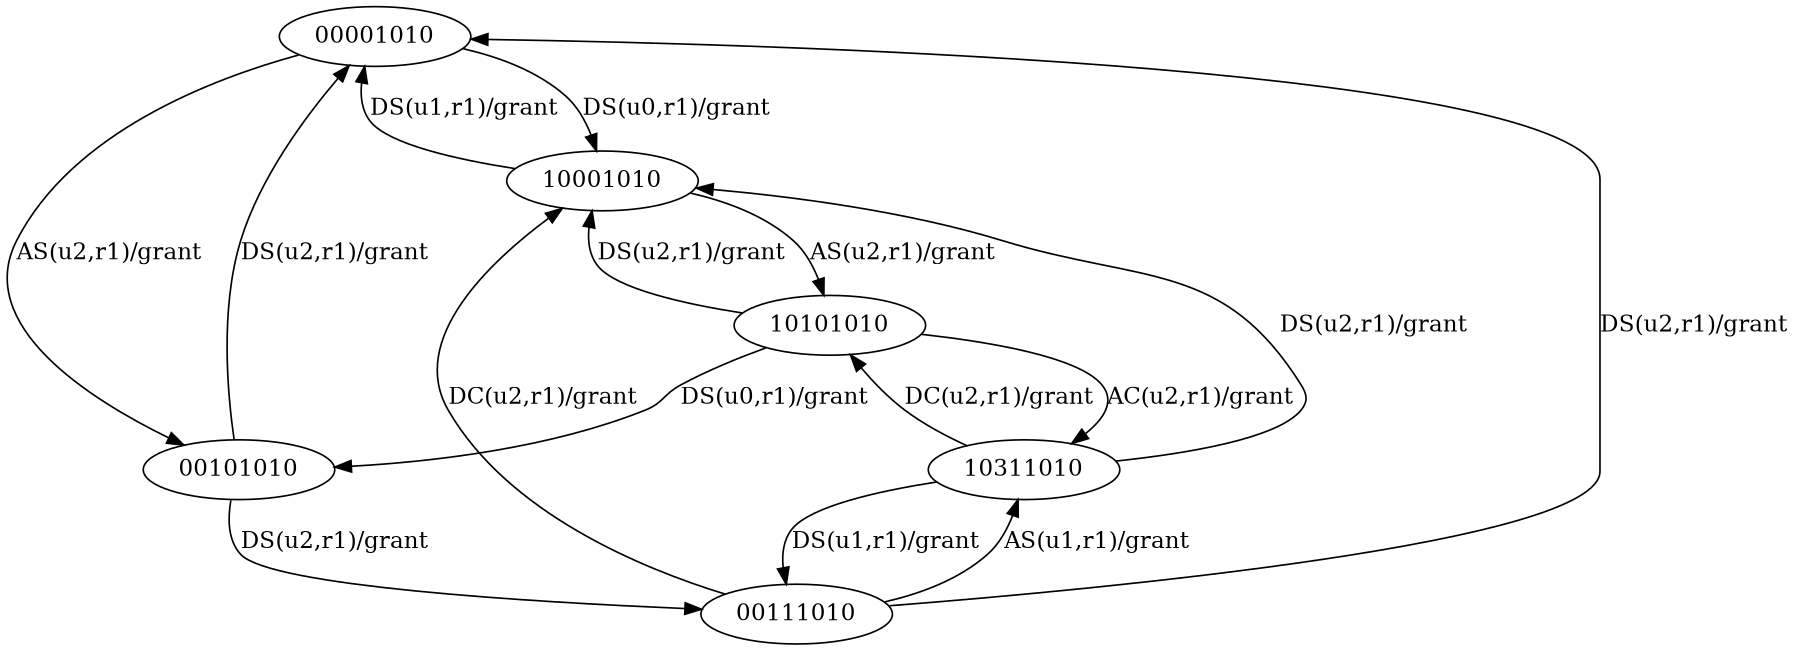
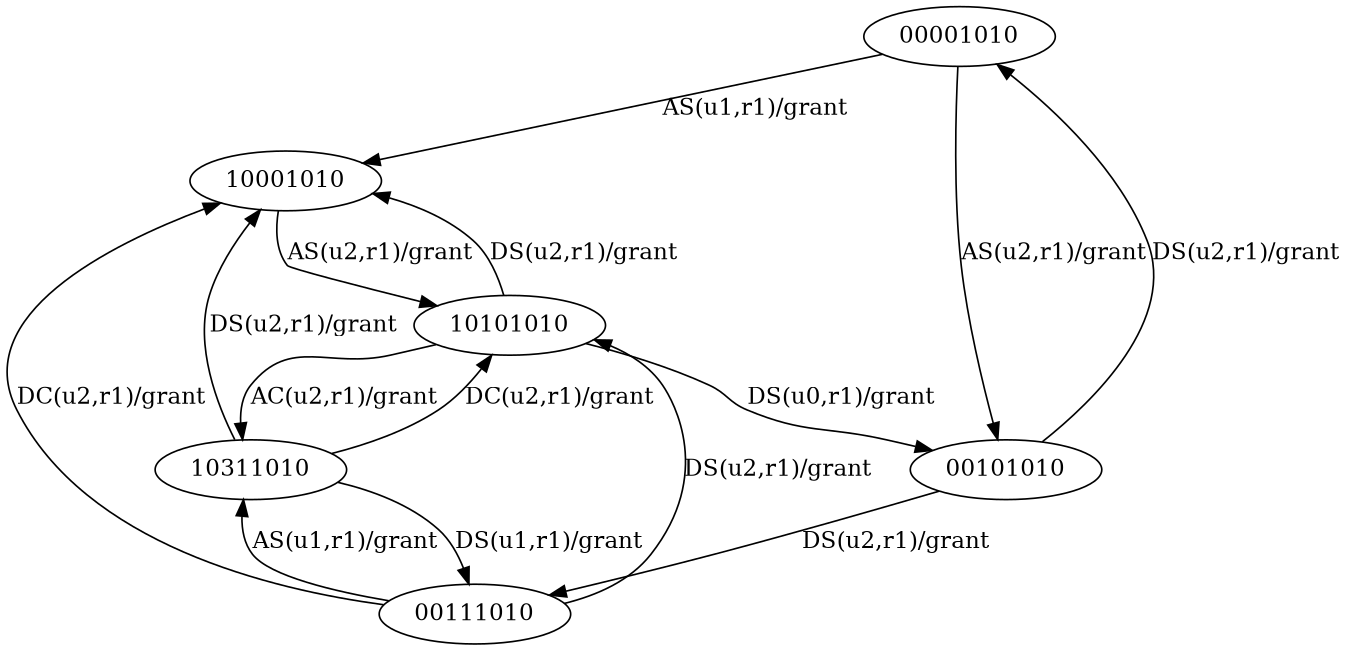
(677, 109) -> (755, 109)
(1561, 140) -> (682, 489)
(420, 148) -> none
